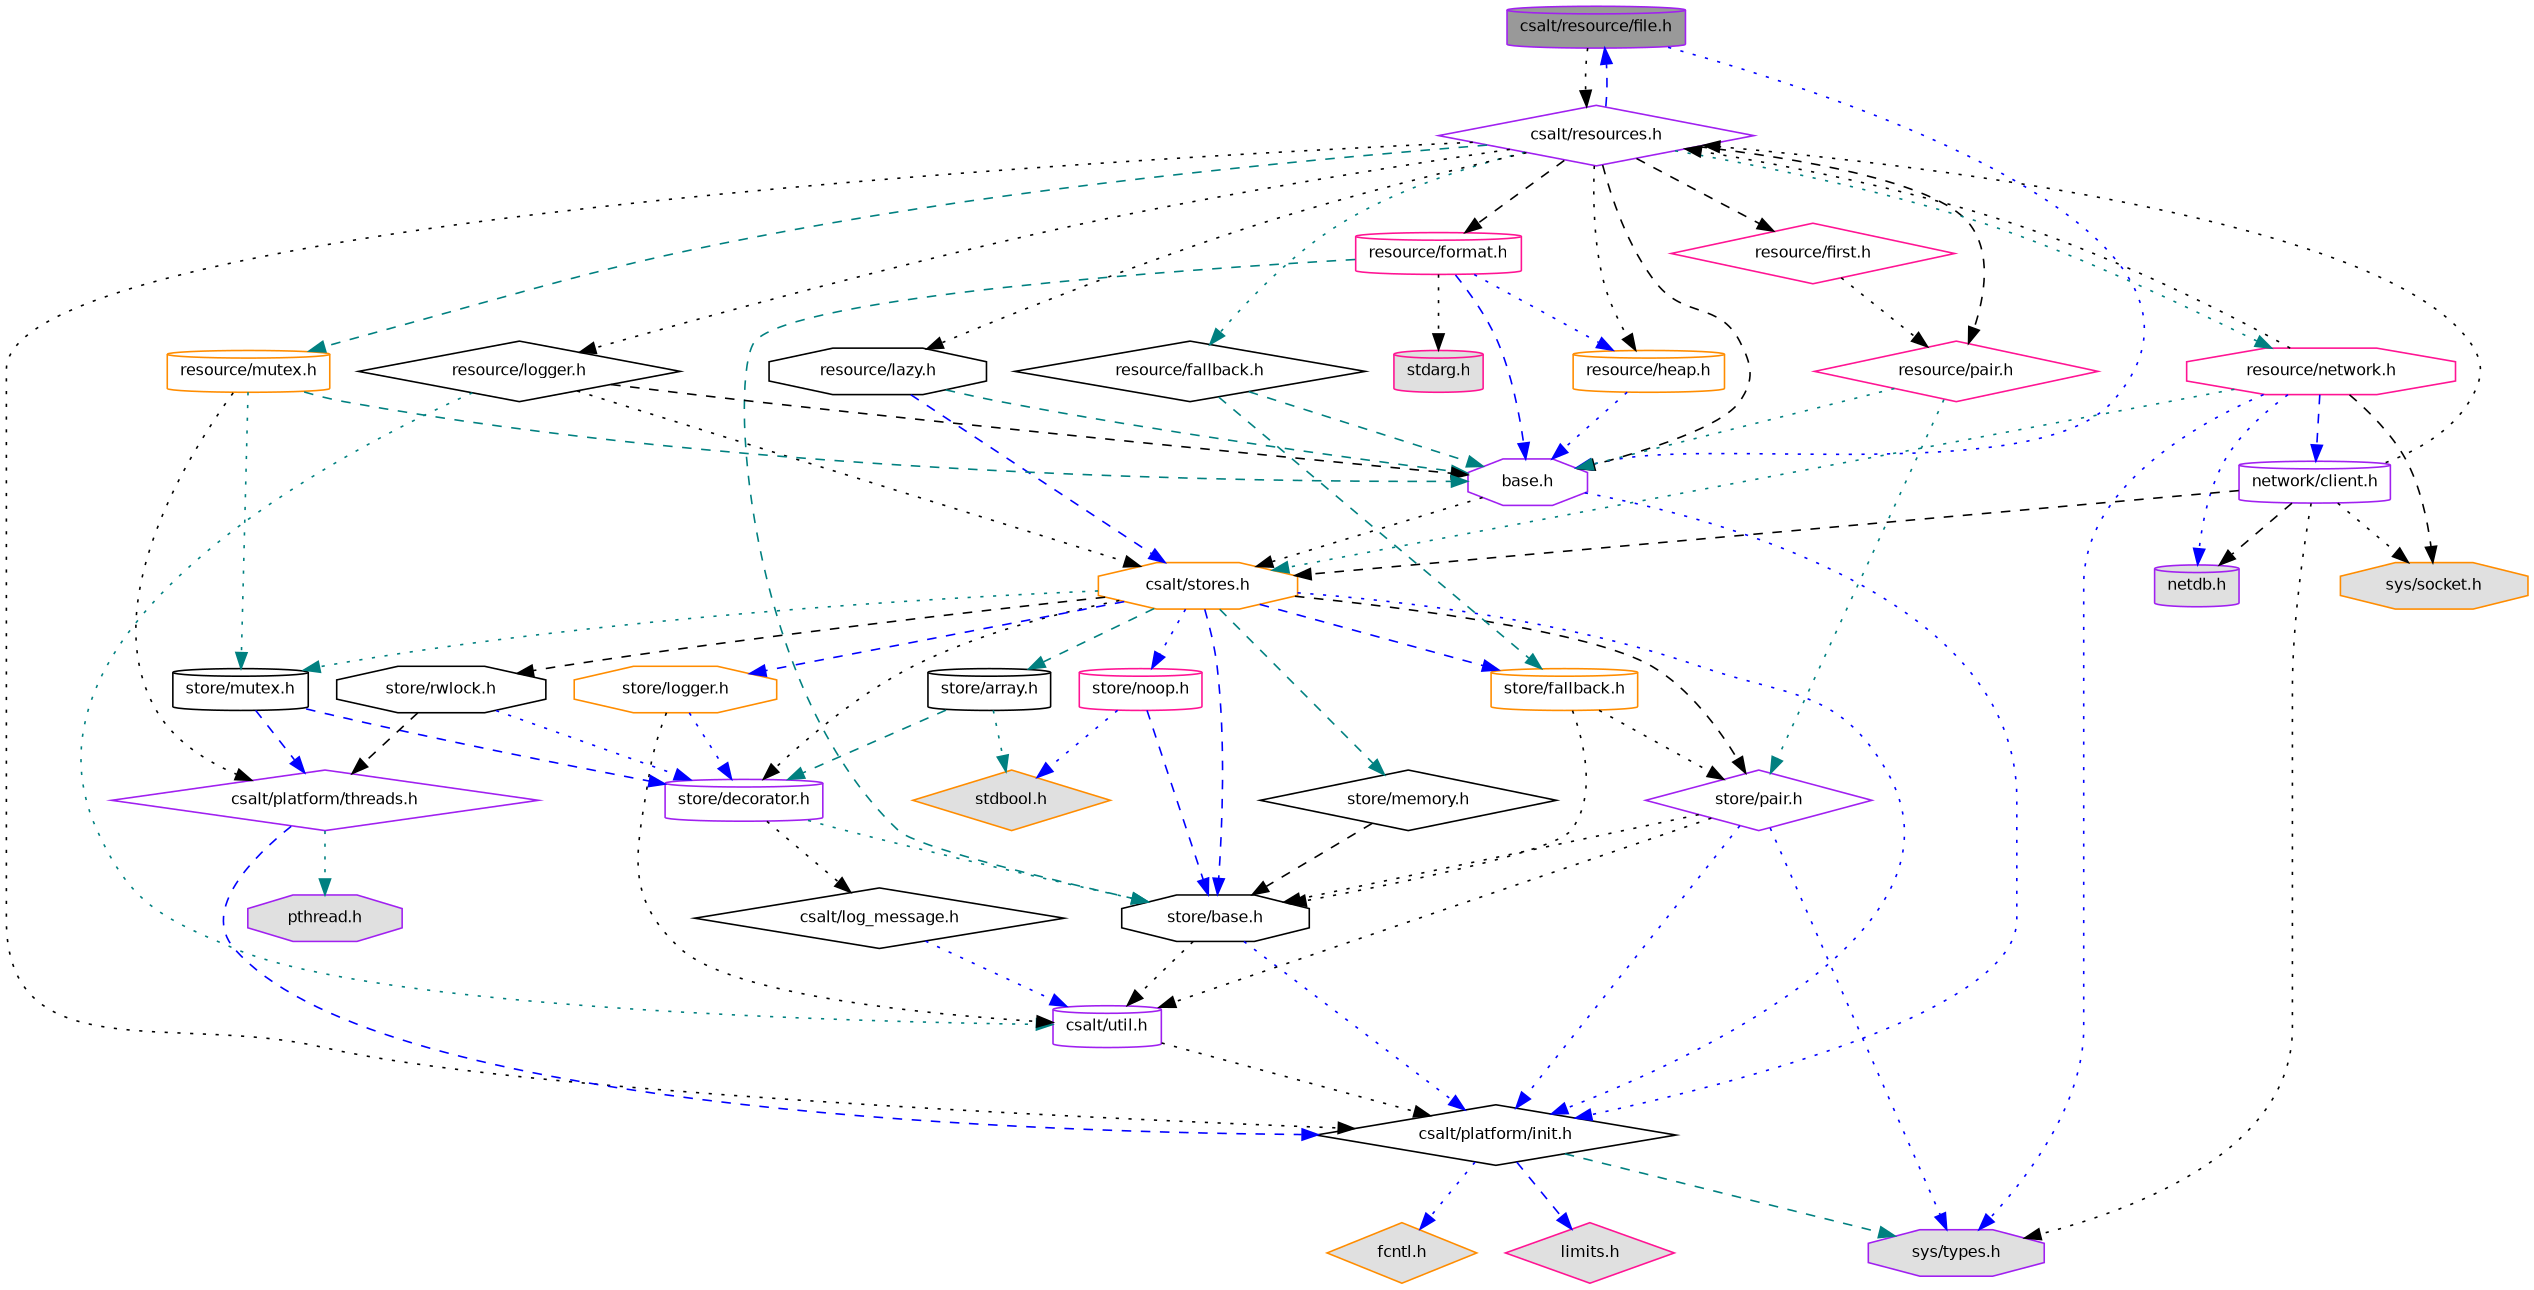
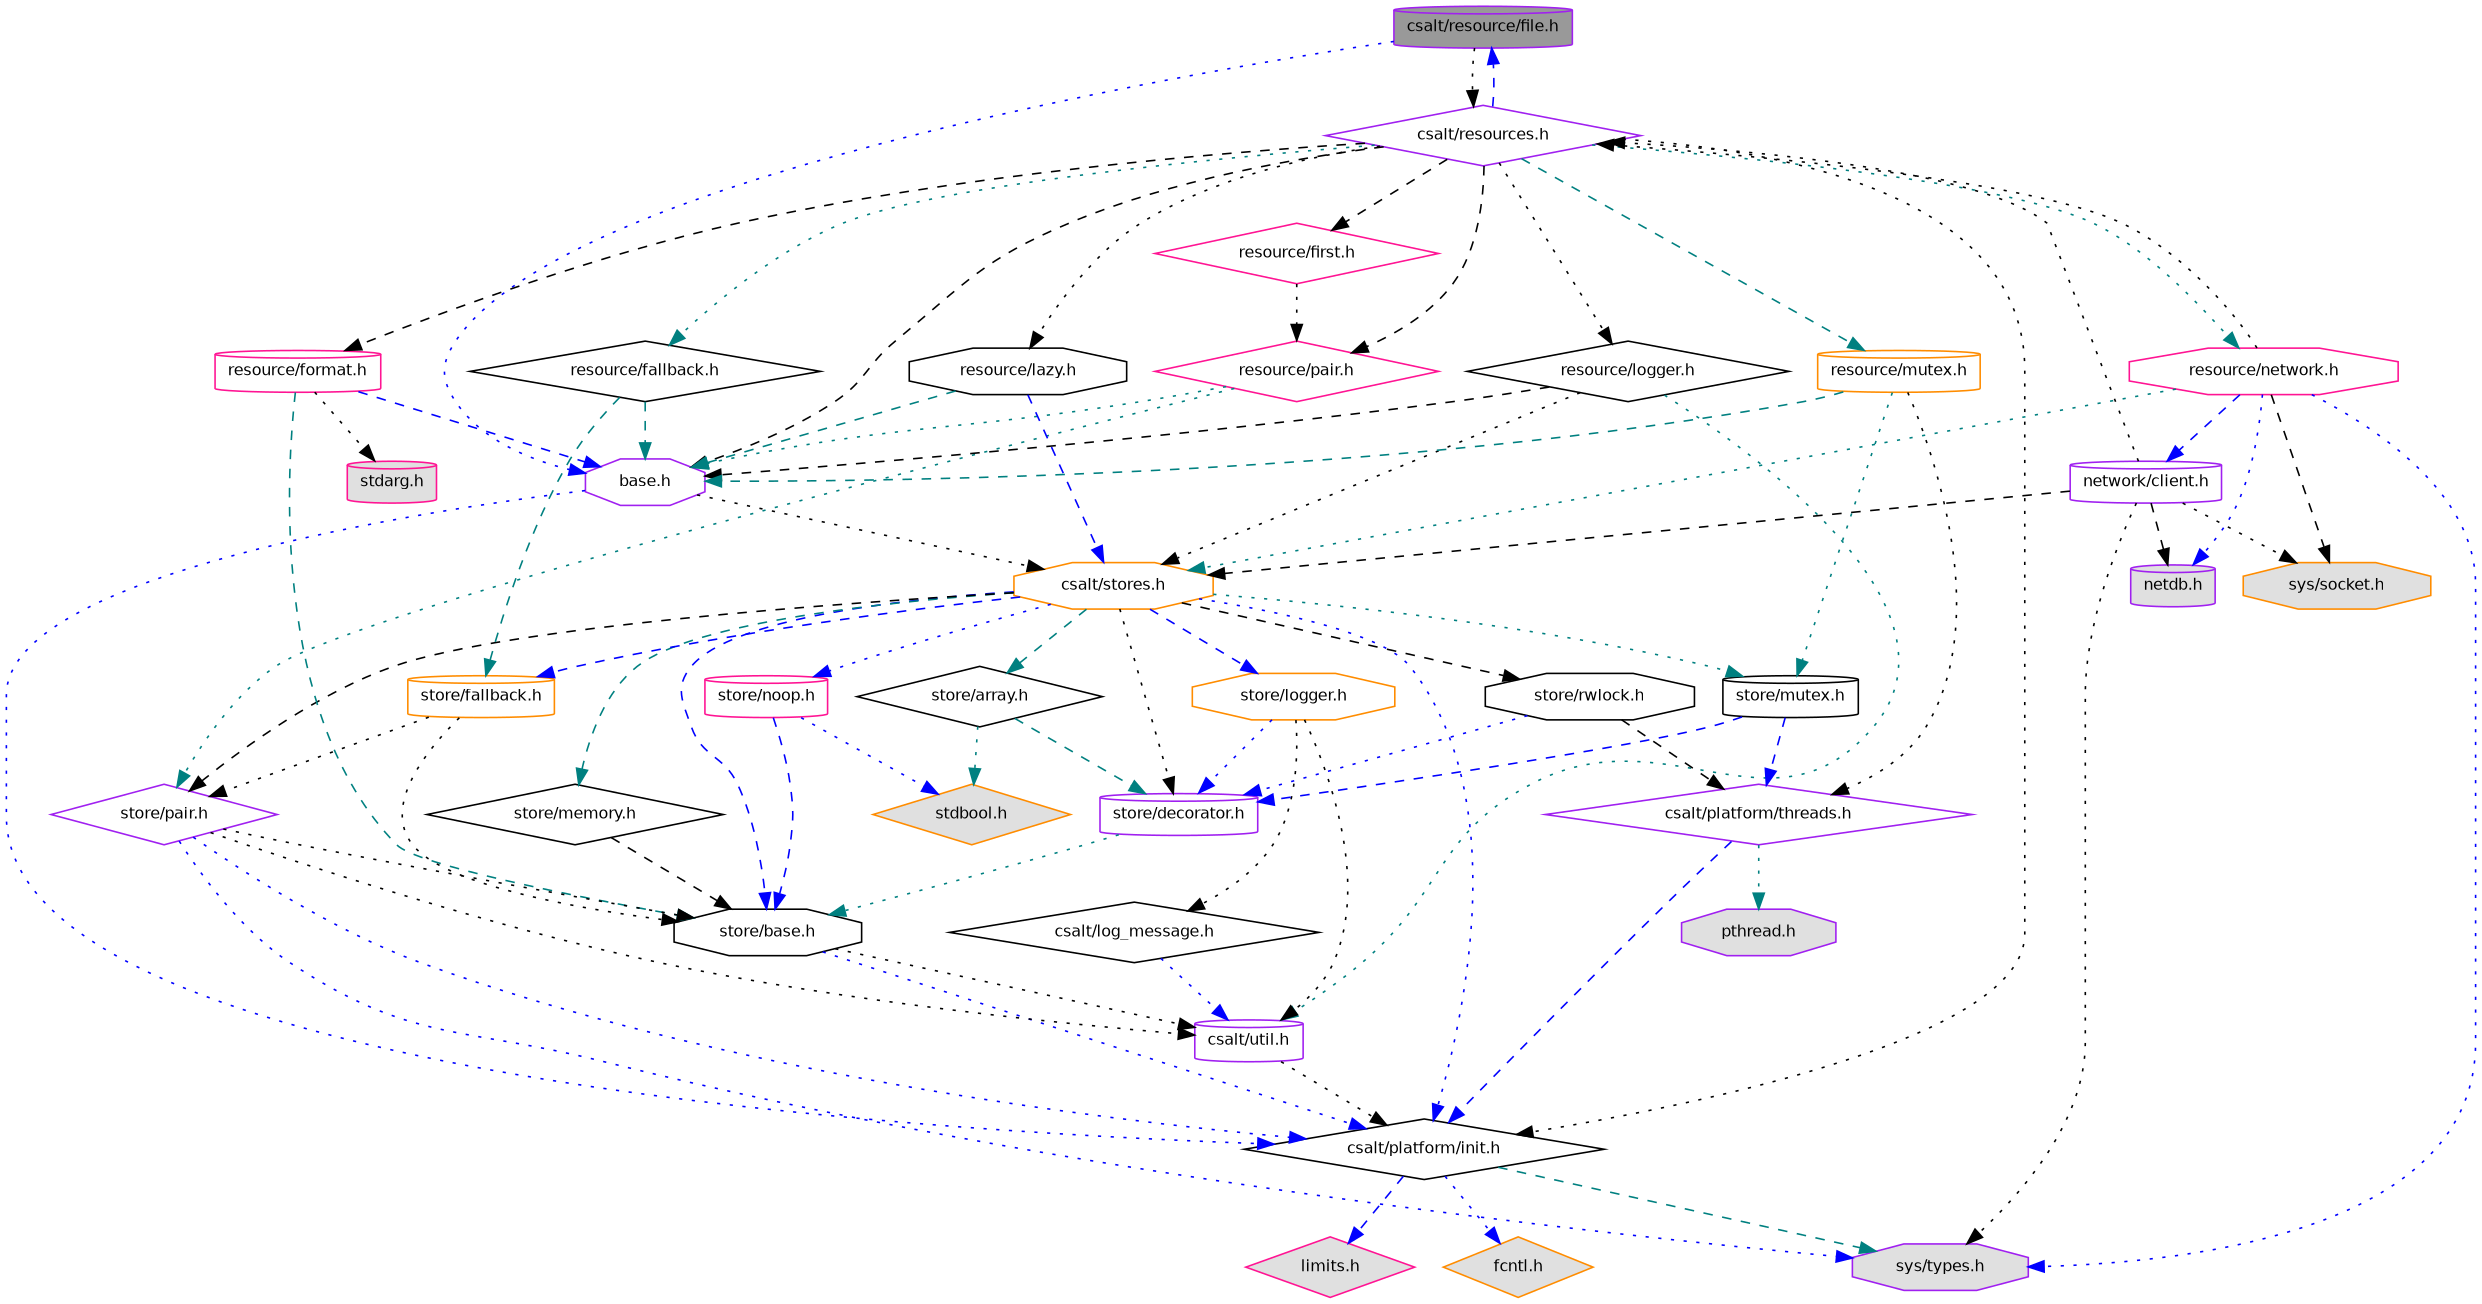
(1649, 371) -> none
(989, 690) -> (980, 697)
(803, 852) -> (1281, 829)
